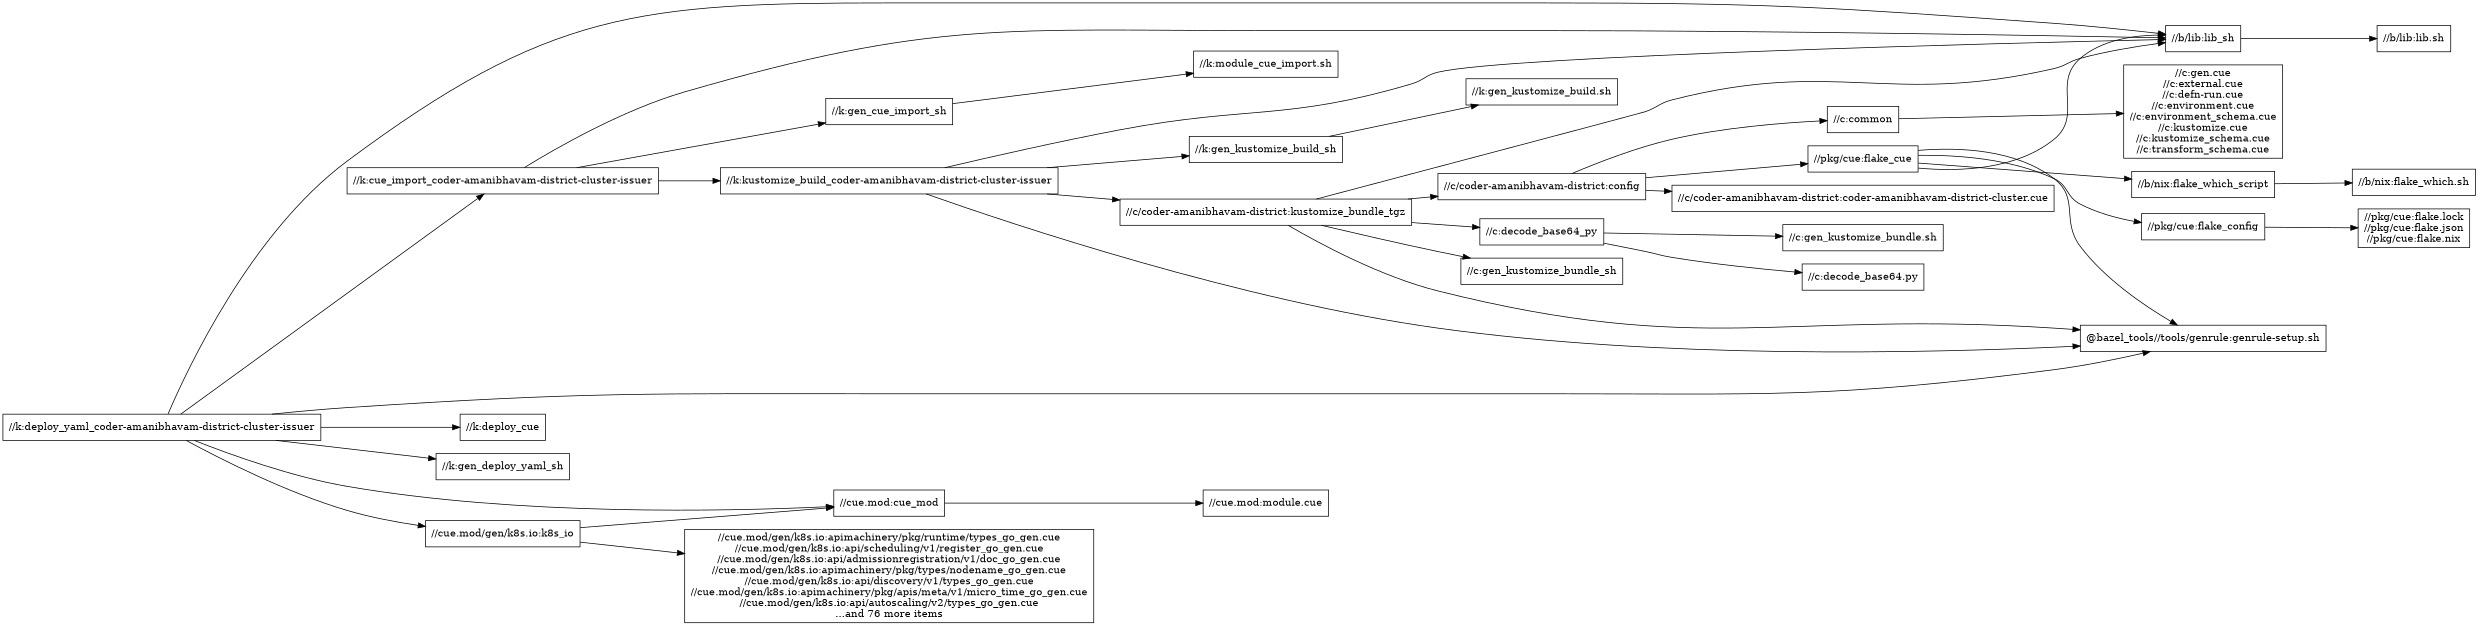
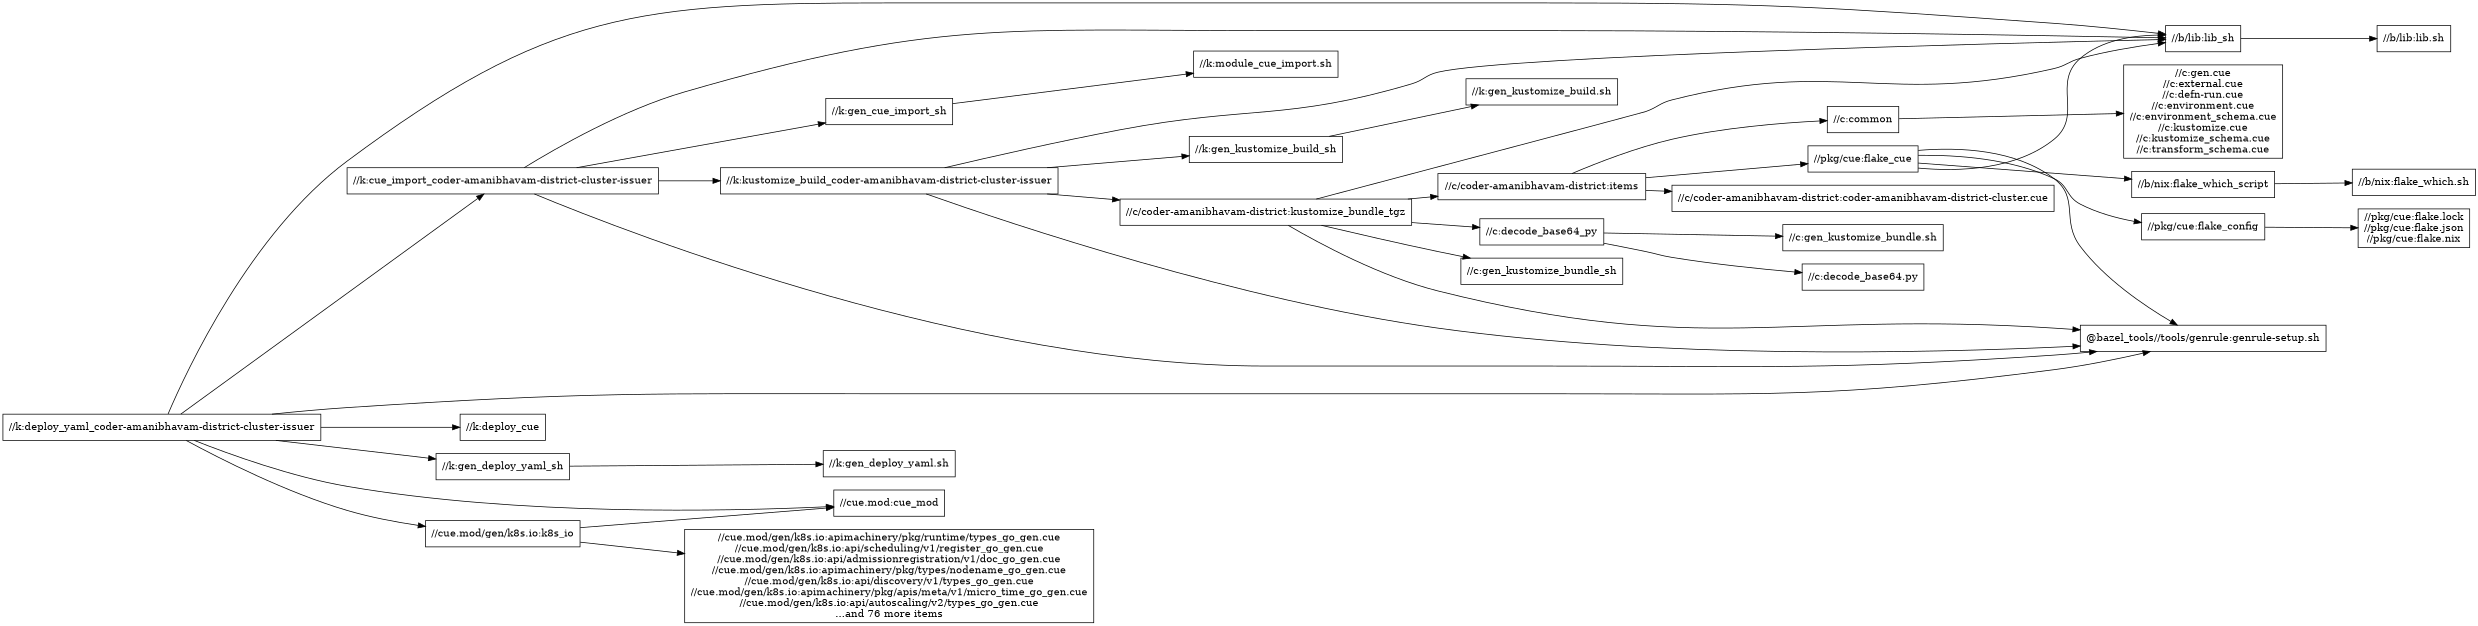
(1542, 187) -> (1542, 187)
none -> (1300, 366)
none -> (889, 464)
(1266, 503) -> none
